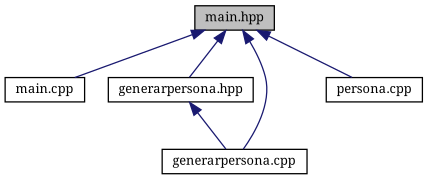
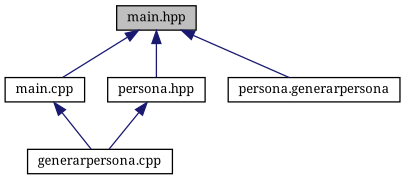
(181, 90) -> (156, 90)
(374, 90) -> (314, 90)
(266, 96) -> (77, 131)
